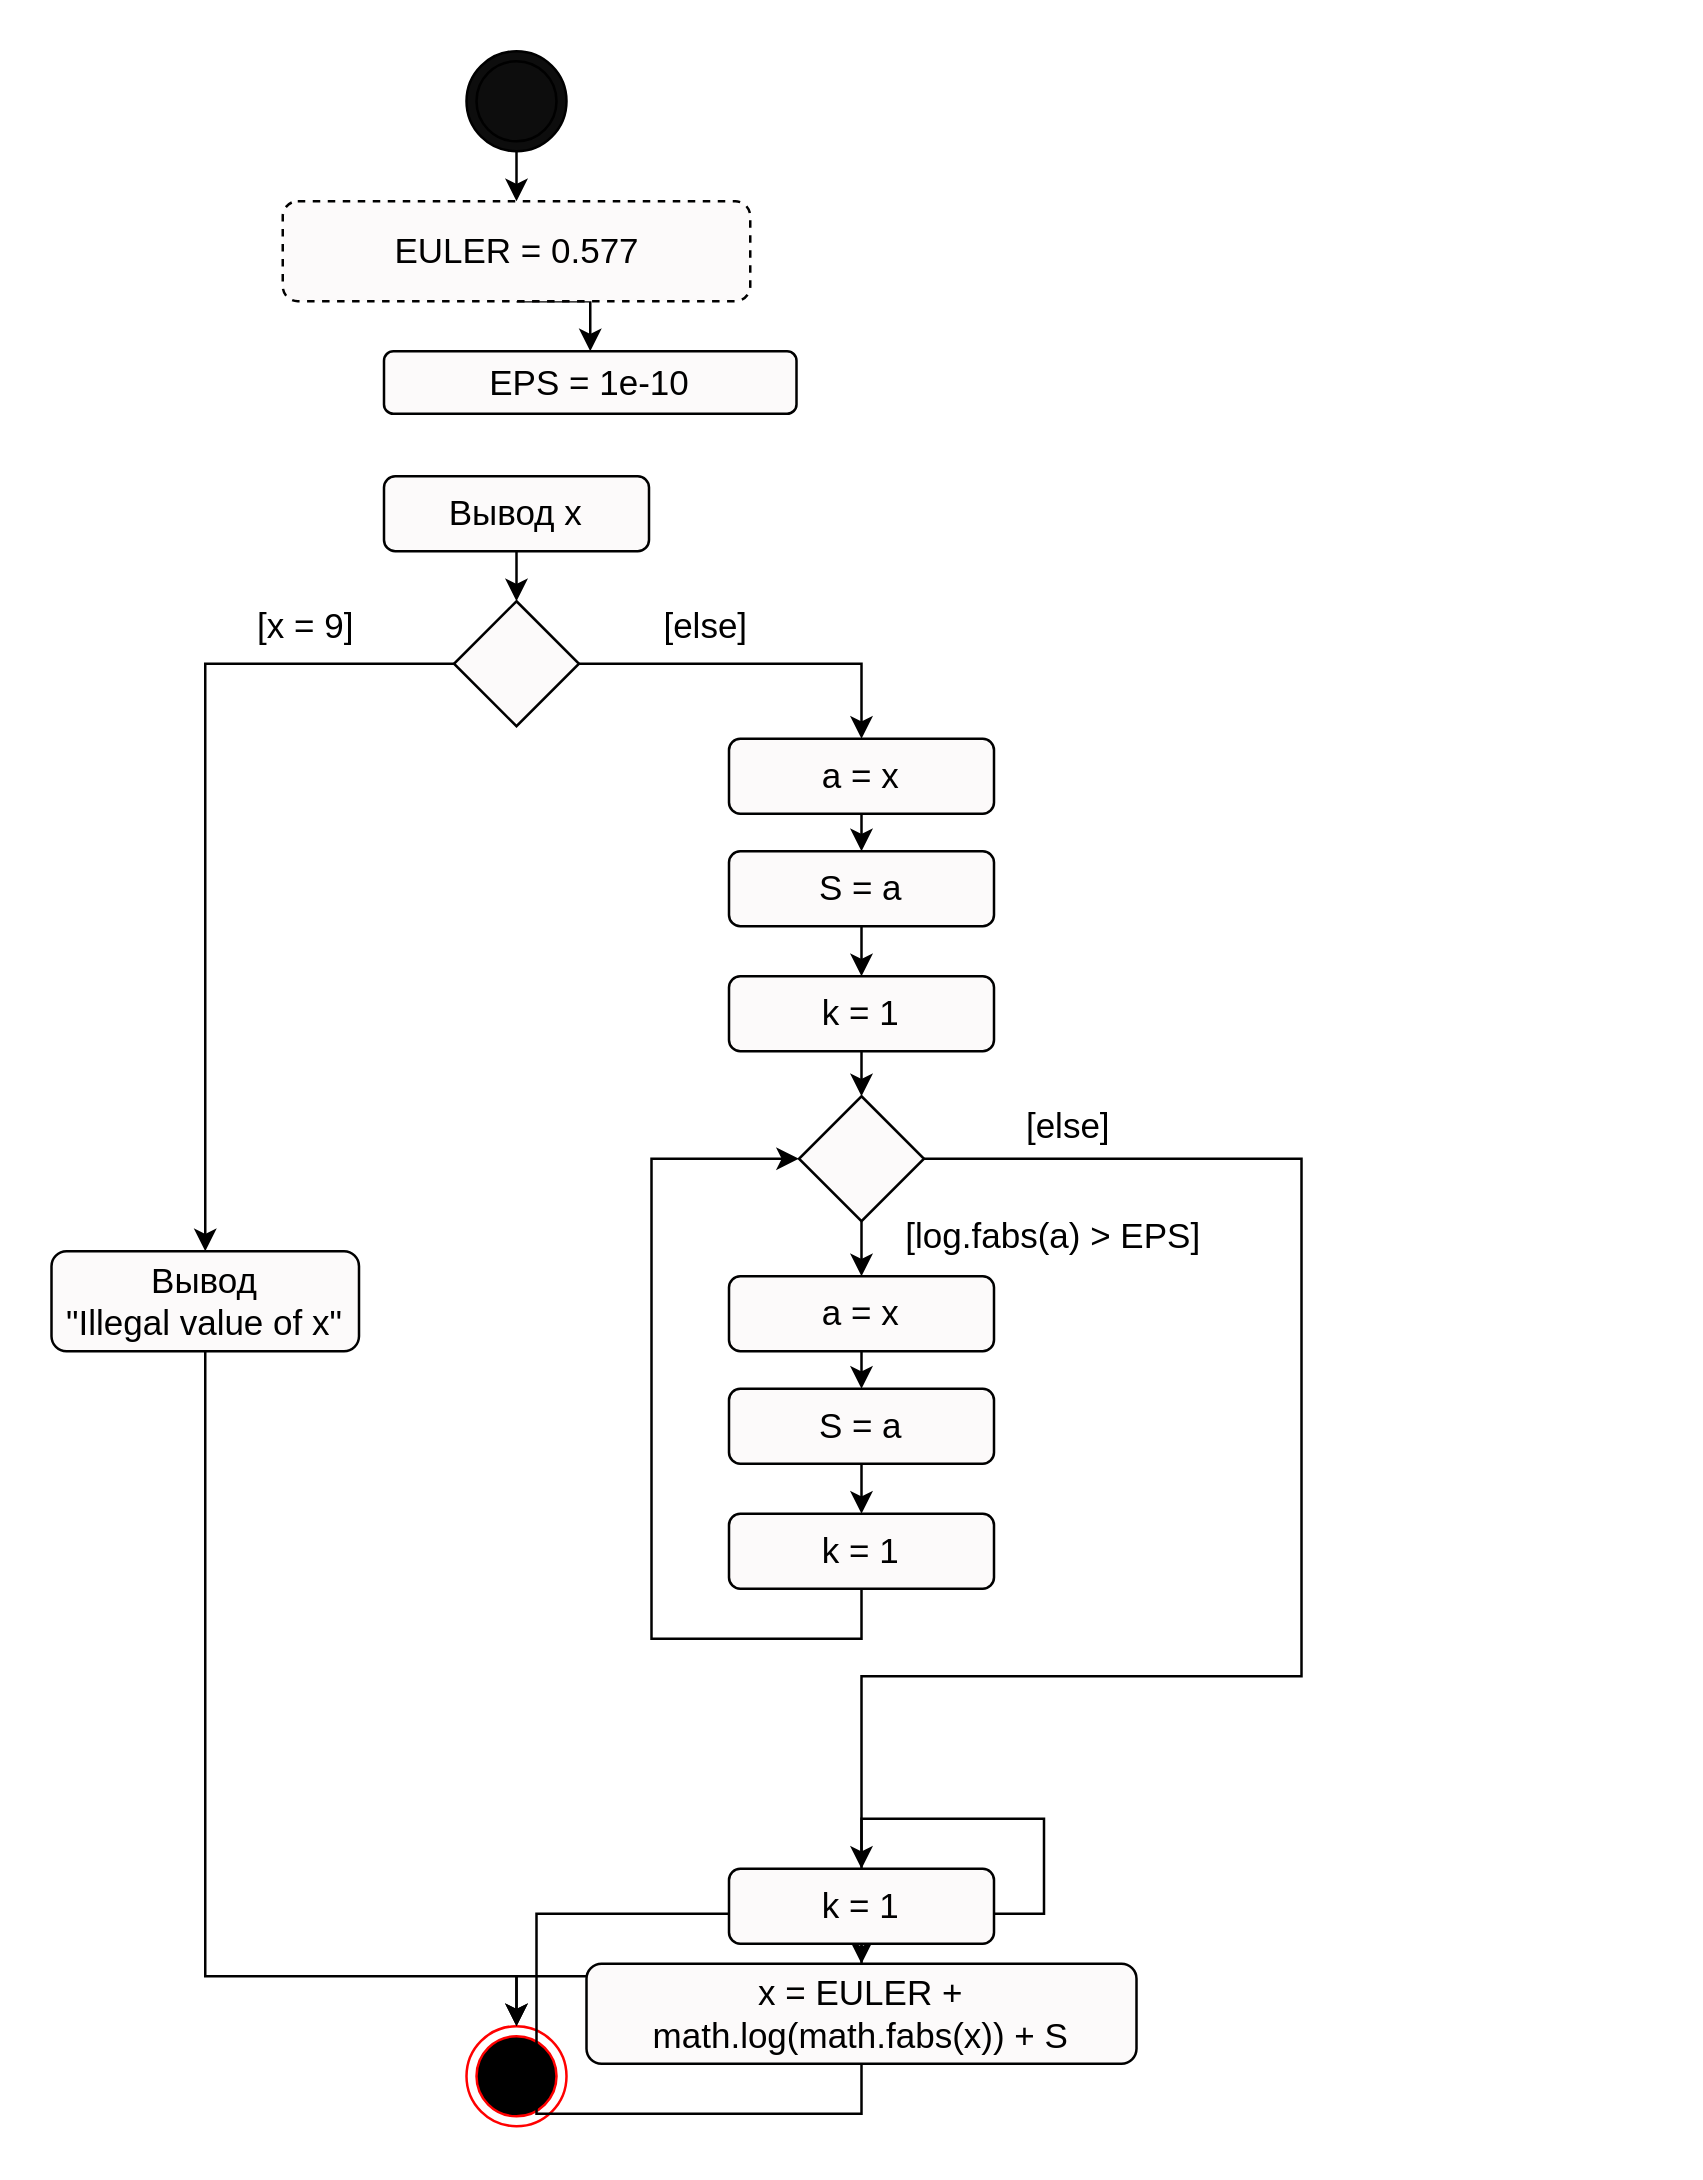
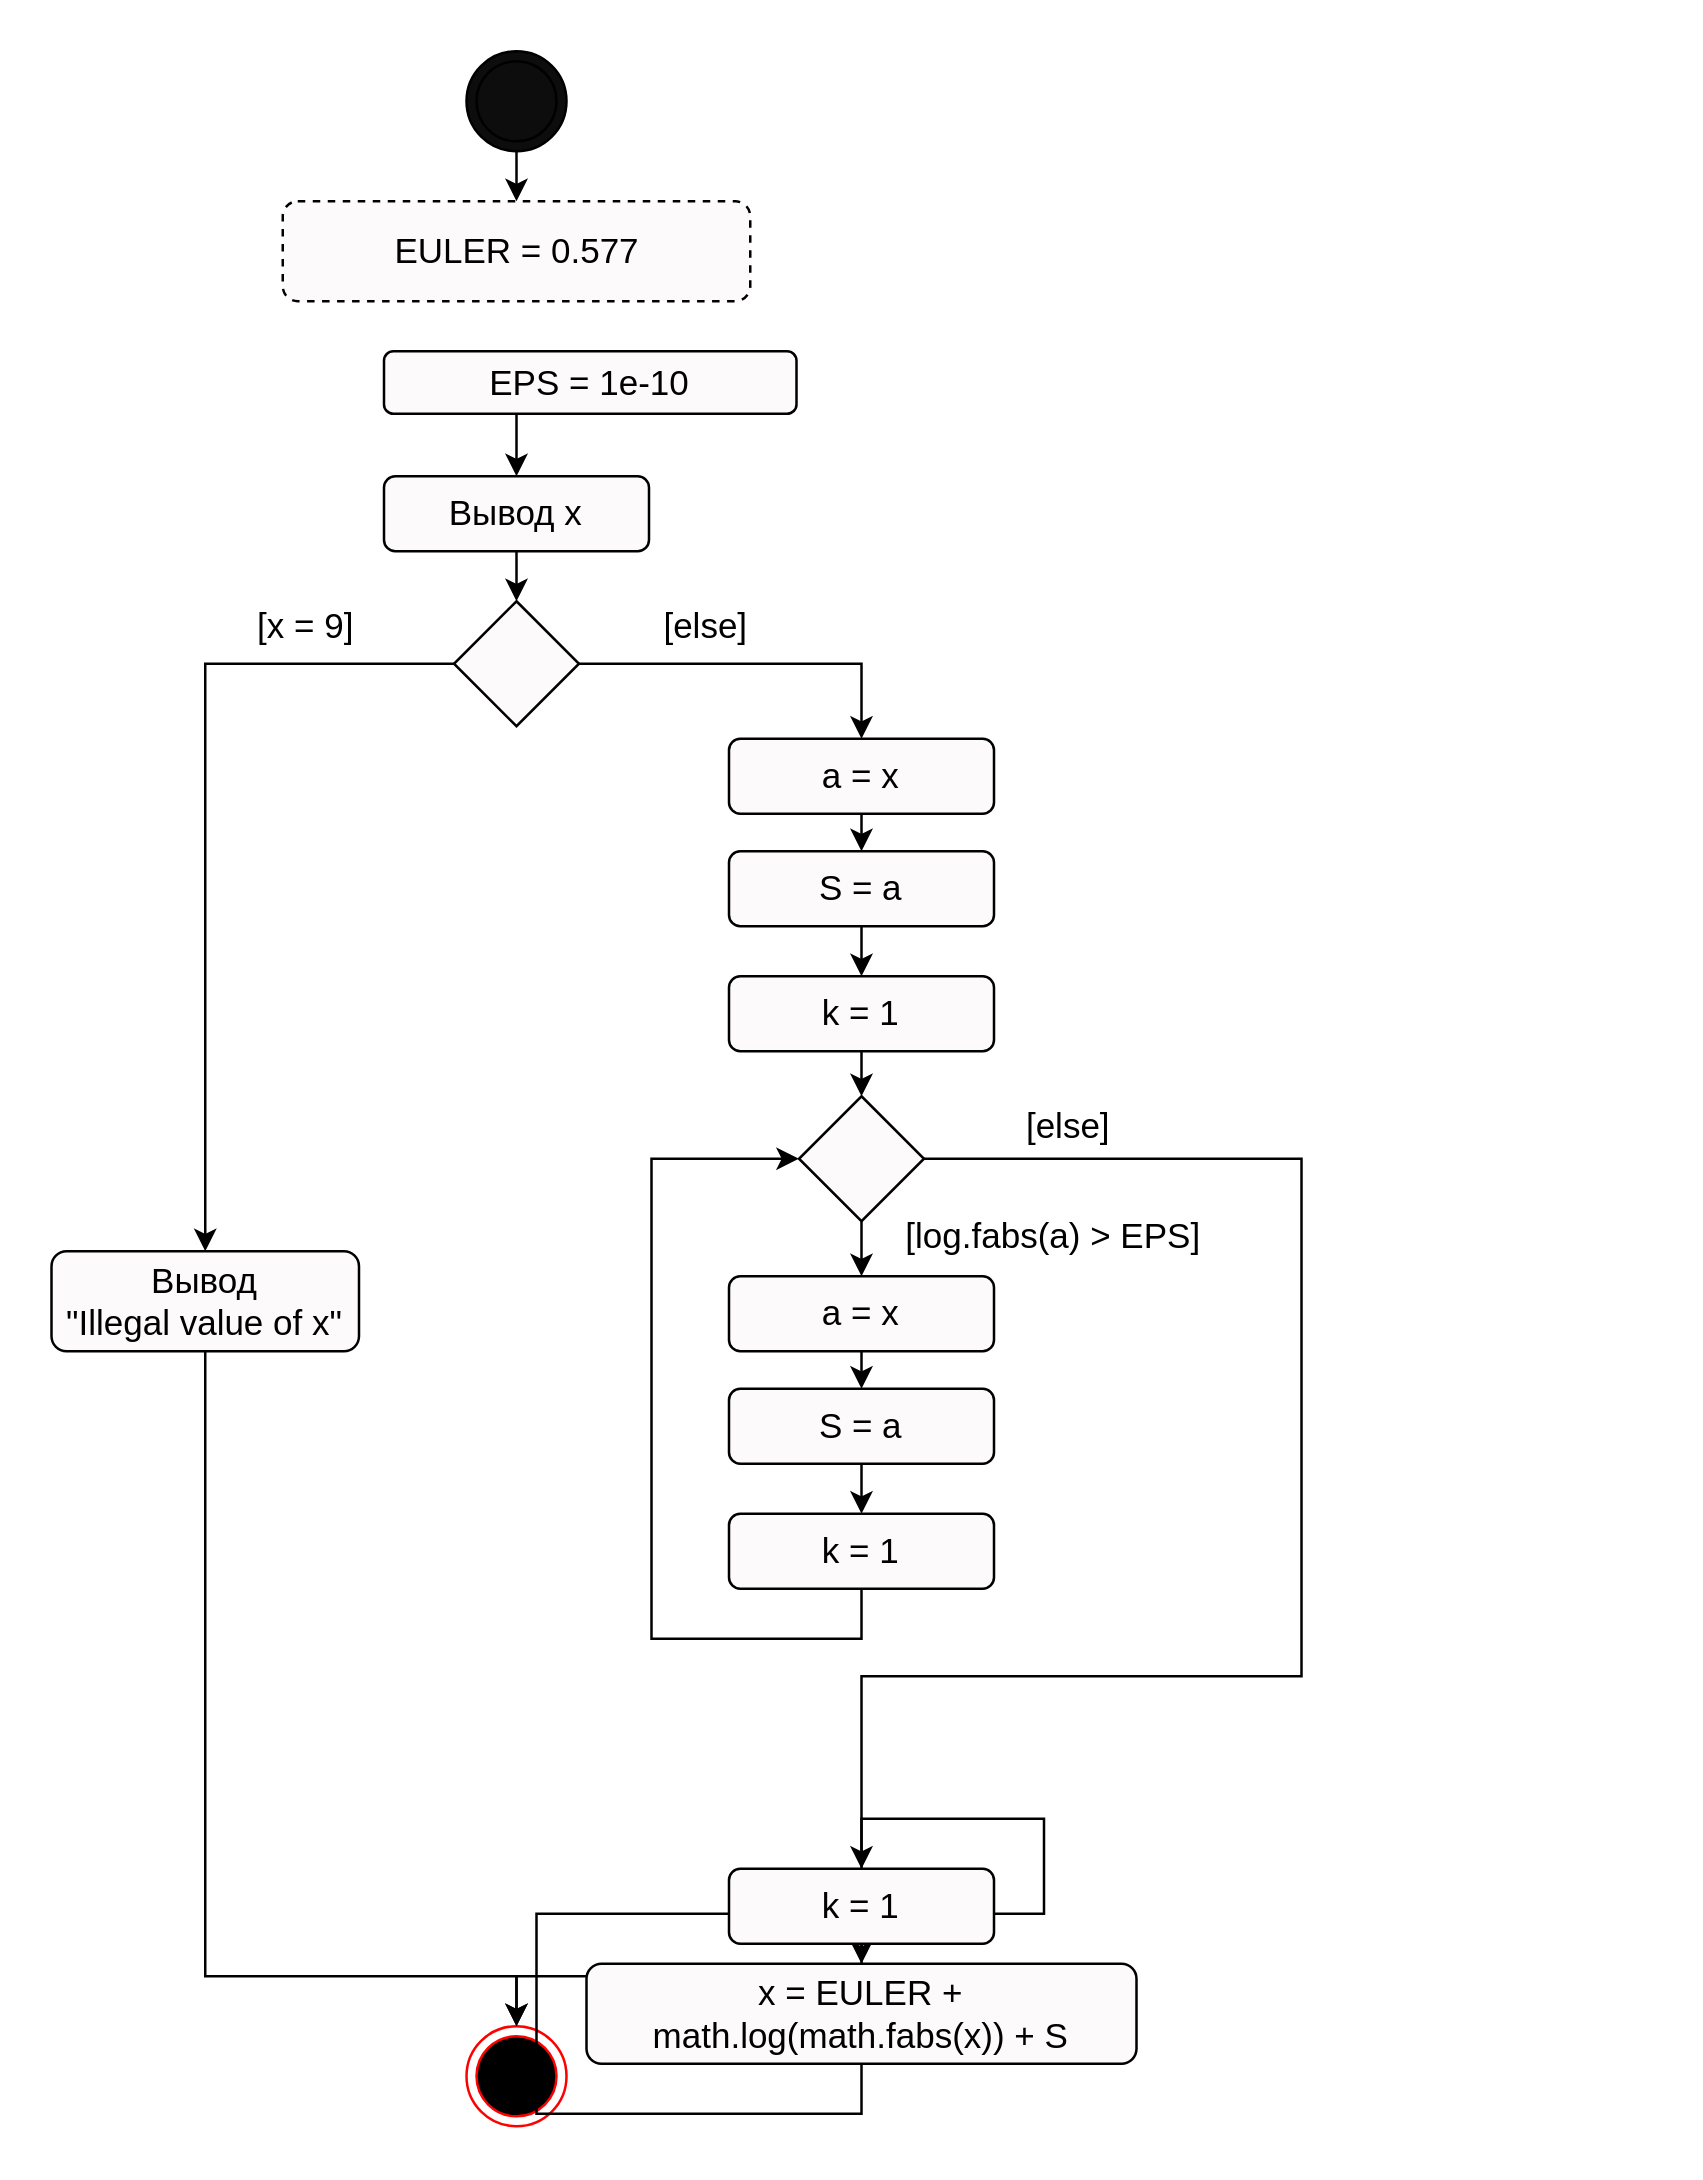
(574, 301) -> none
none -> (516, 435)
